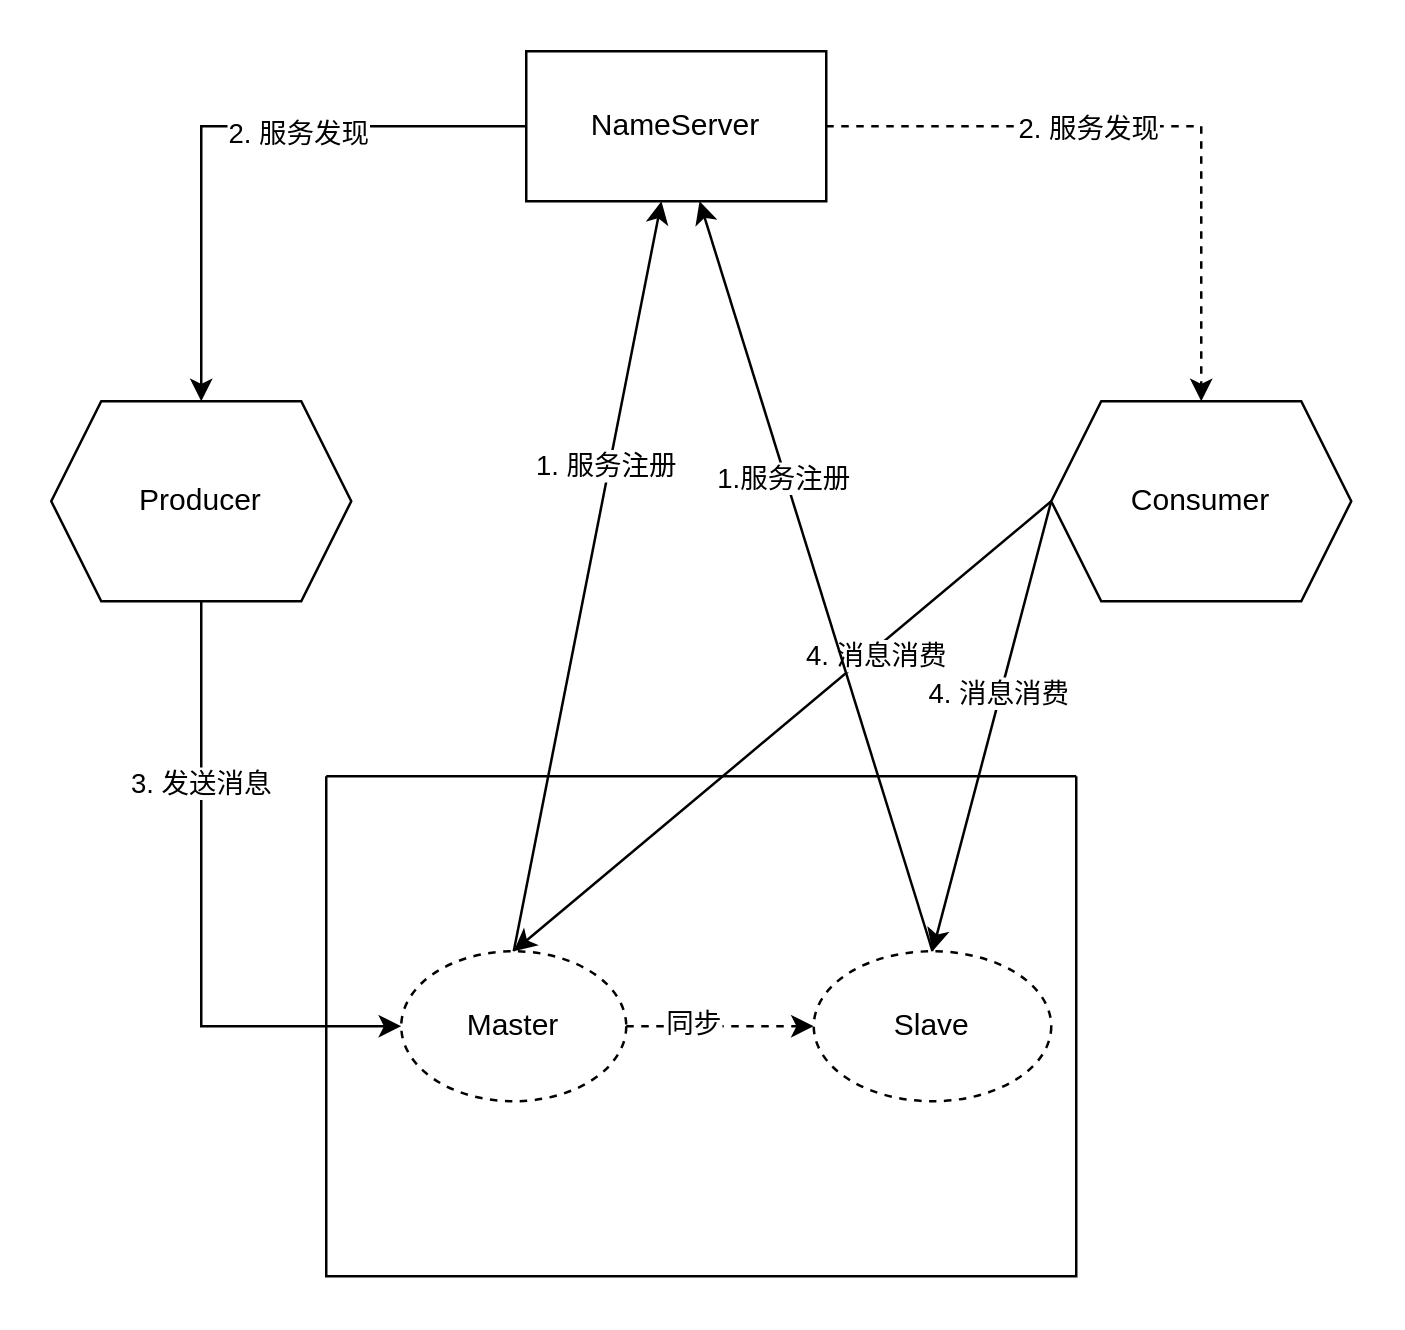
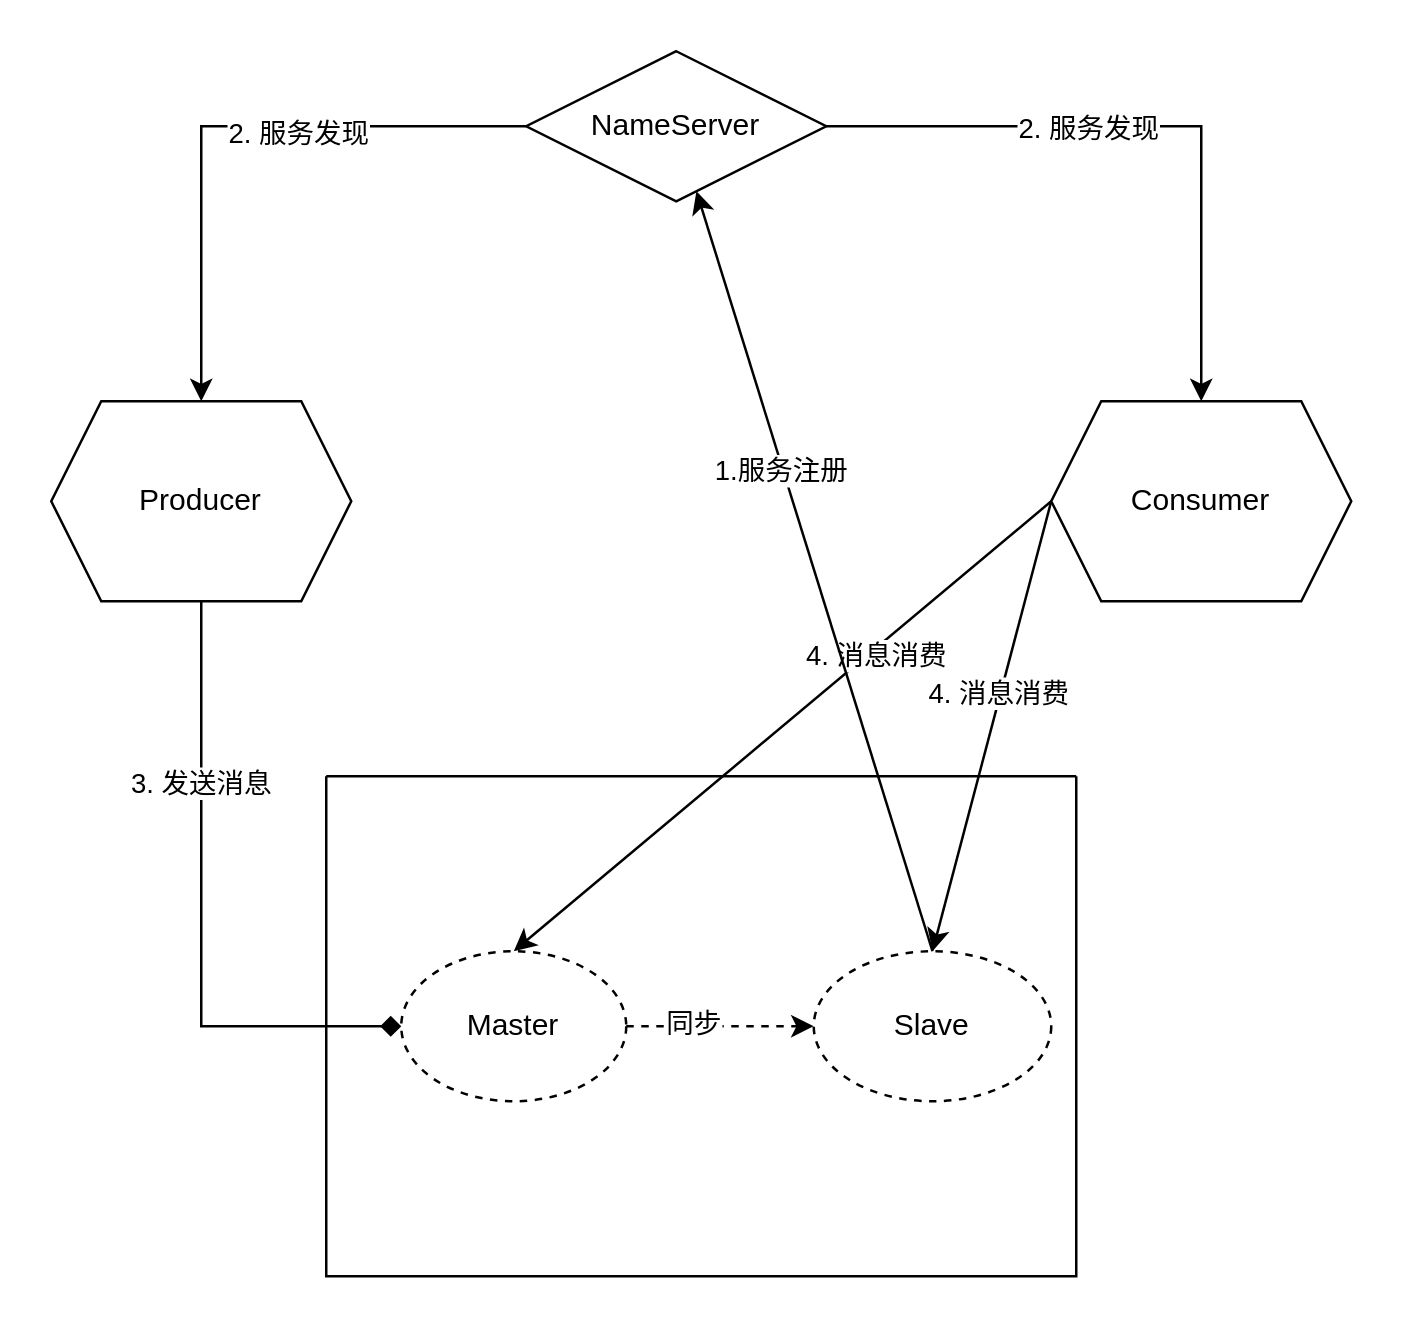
(676, 126) -> (676, 126)
(1201, 232) -> (1201, 232)
(586, 584) -> none
(382, 1026) -> (381, 1026)
